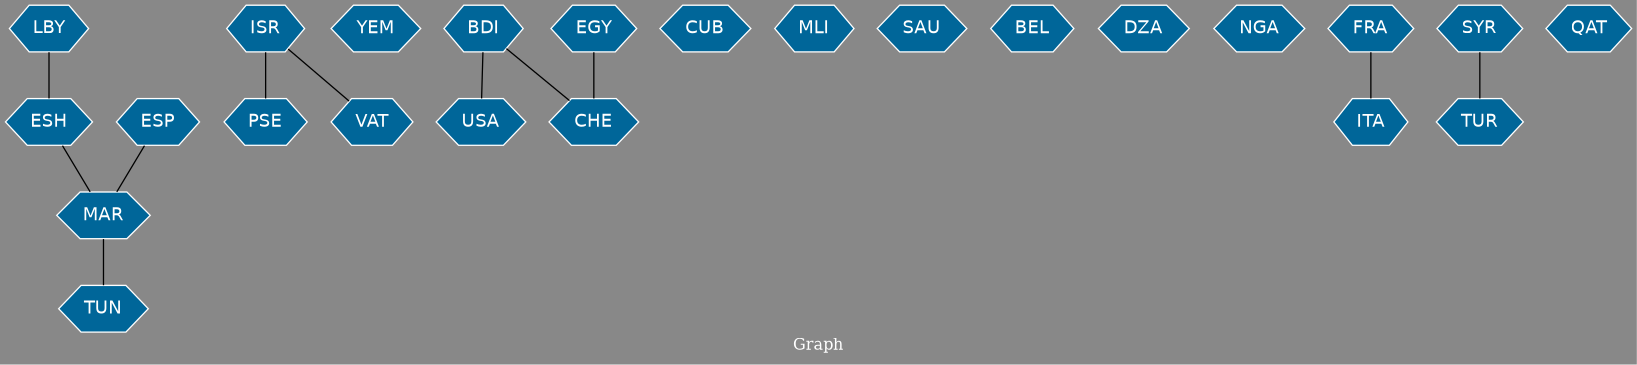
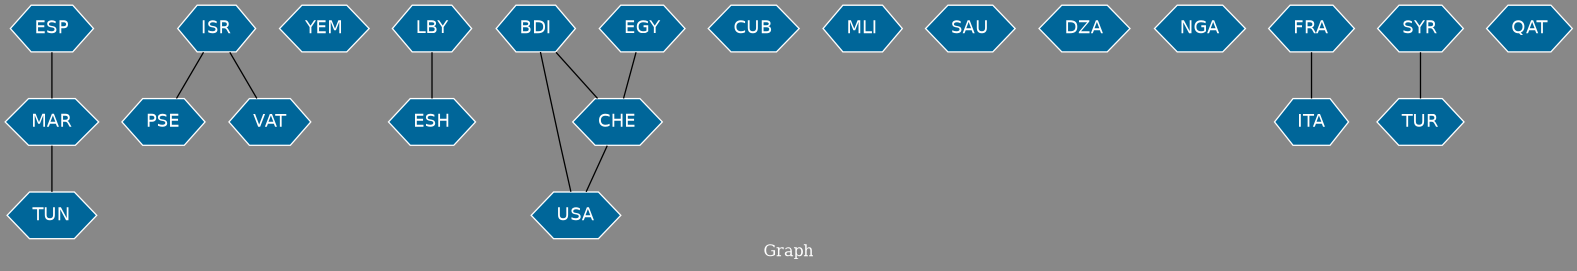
(1032, 29) -> none
(76, 169) -> none
none -> (597, 169)
